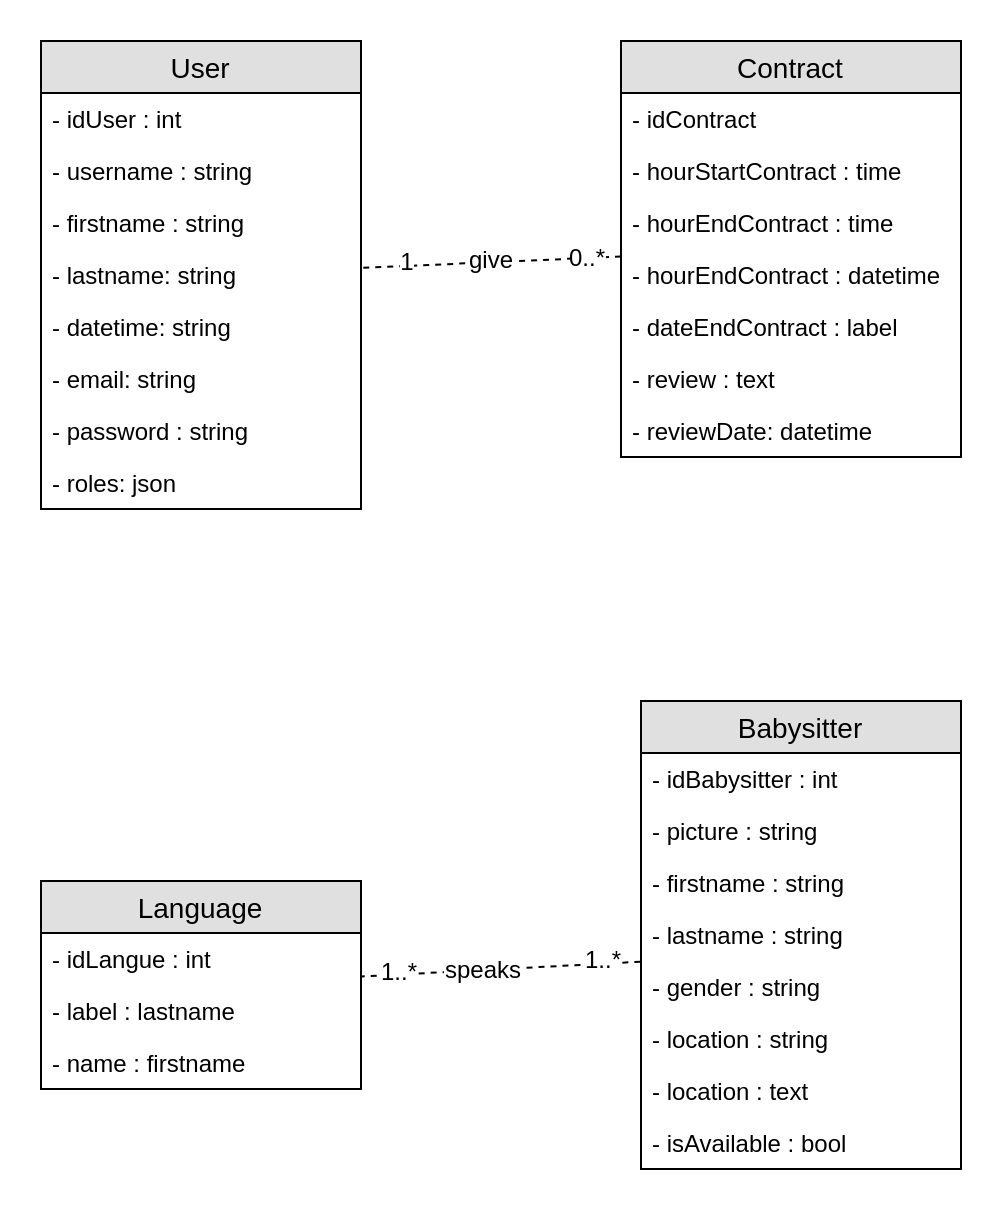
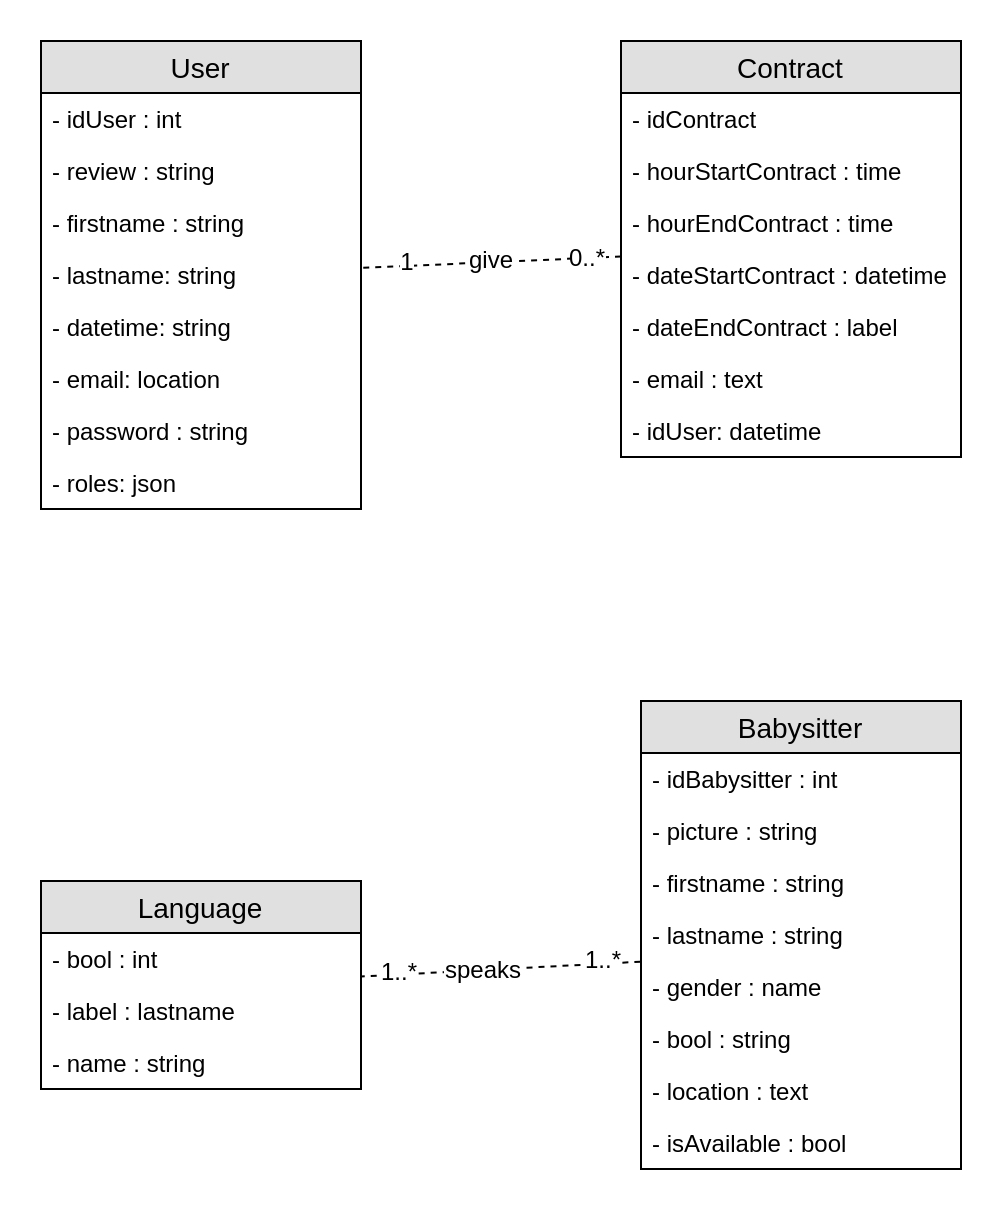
(164, 172) -> (148, 172)
(805, 276) -> (818, 276)
(134, 380) -> (144, 380)
(717, 380) -> (707, 380)
(764, 432) -> (737, 432)
(141, 960) -> (114, 960)
(751, 988) -> (740, 988)
(758, 1040) -> (734, 1040)
(157, 1064) -> (137, 1064)
